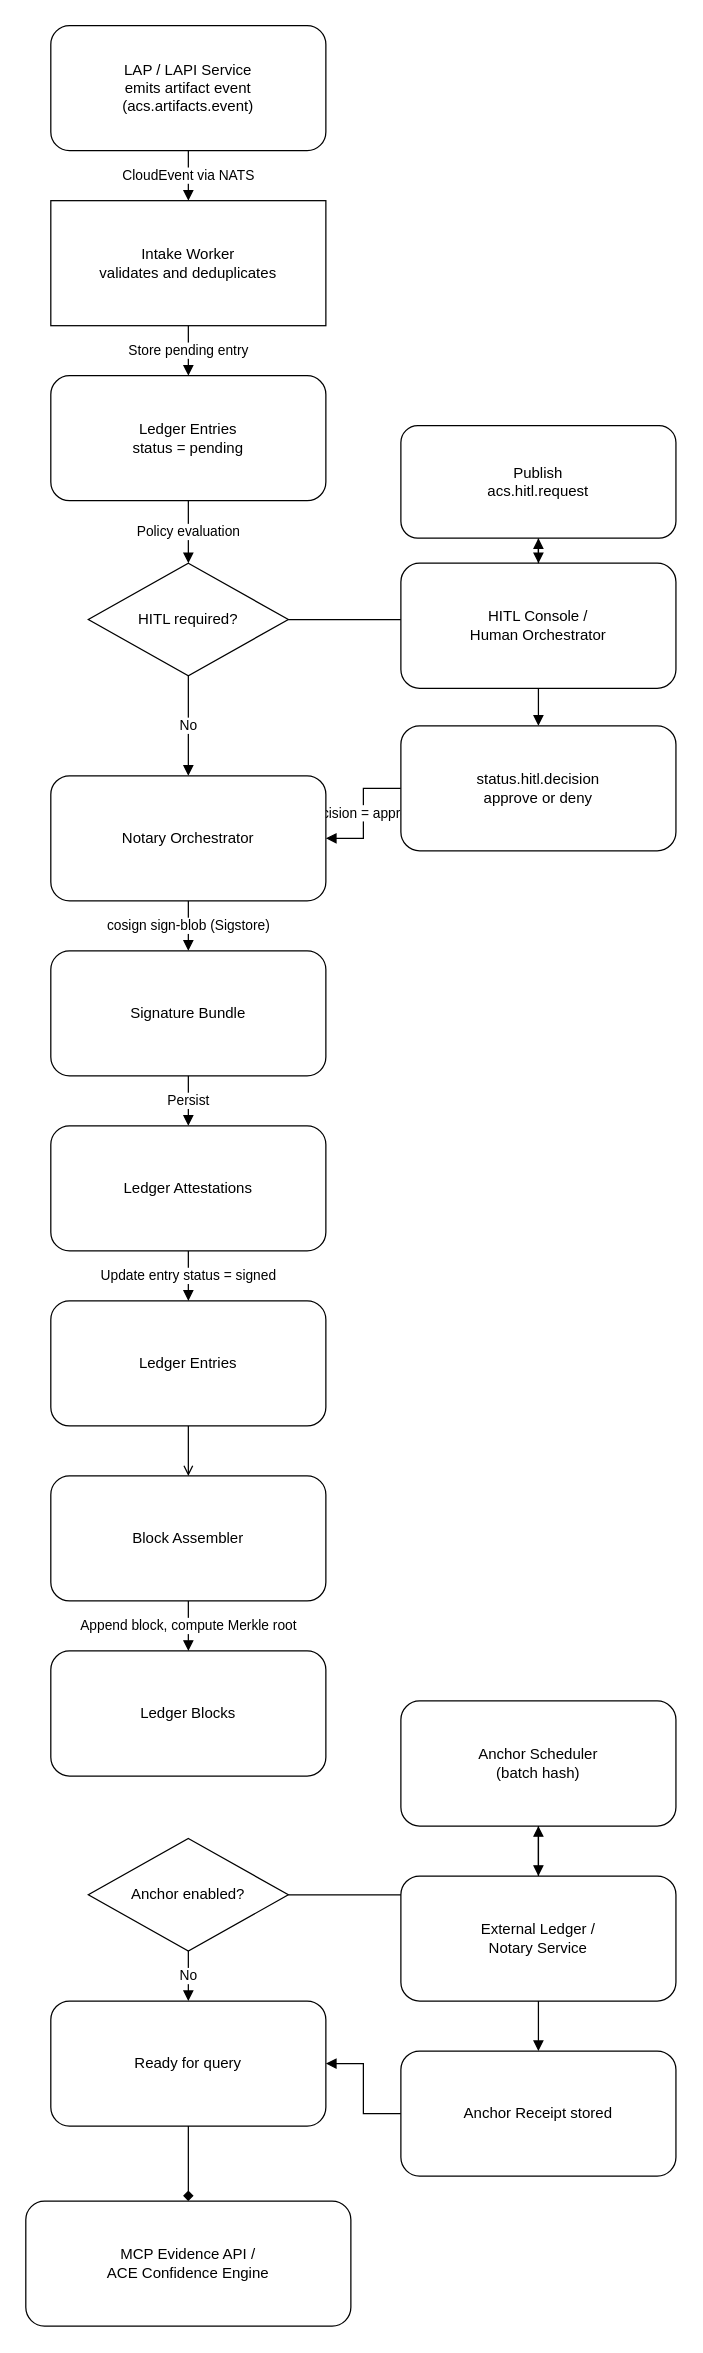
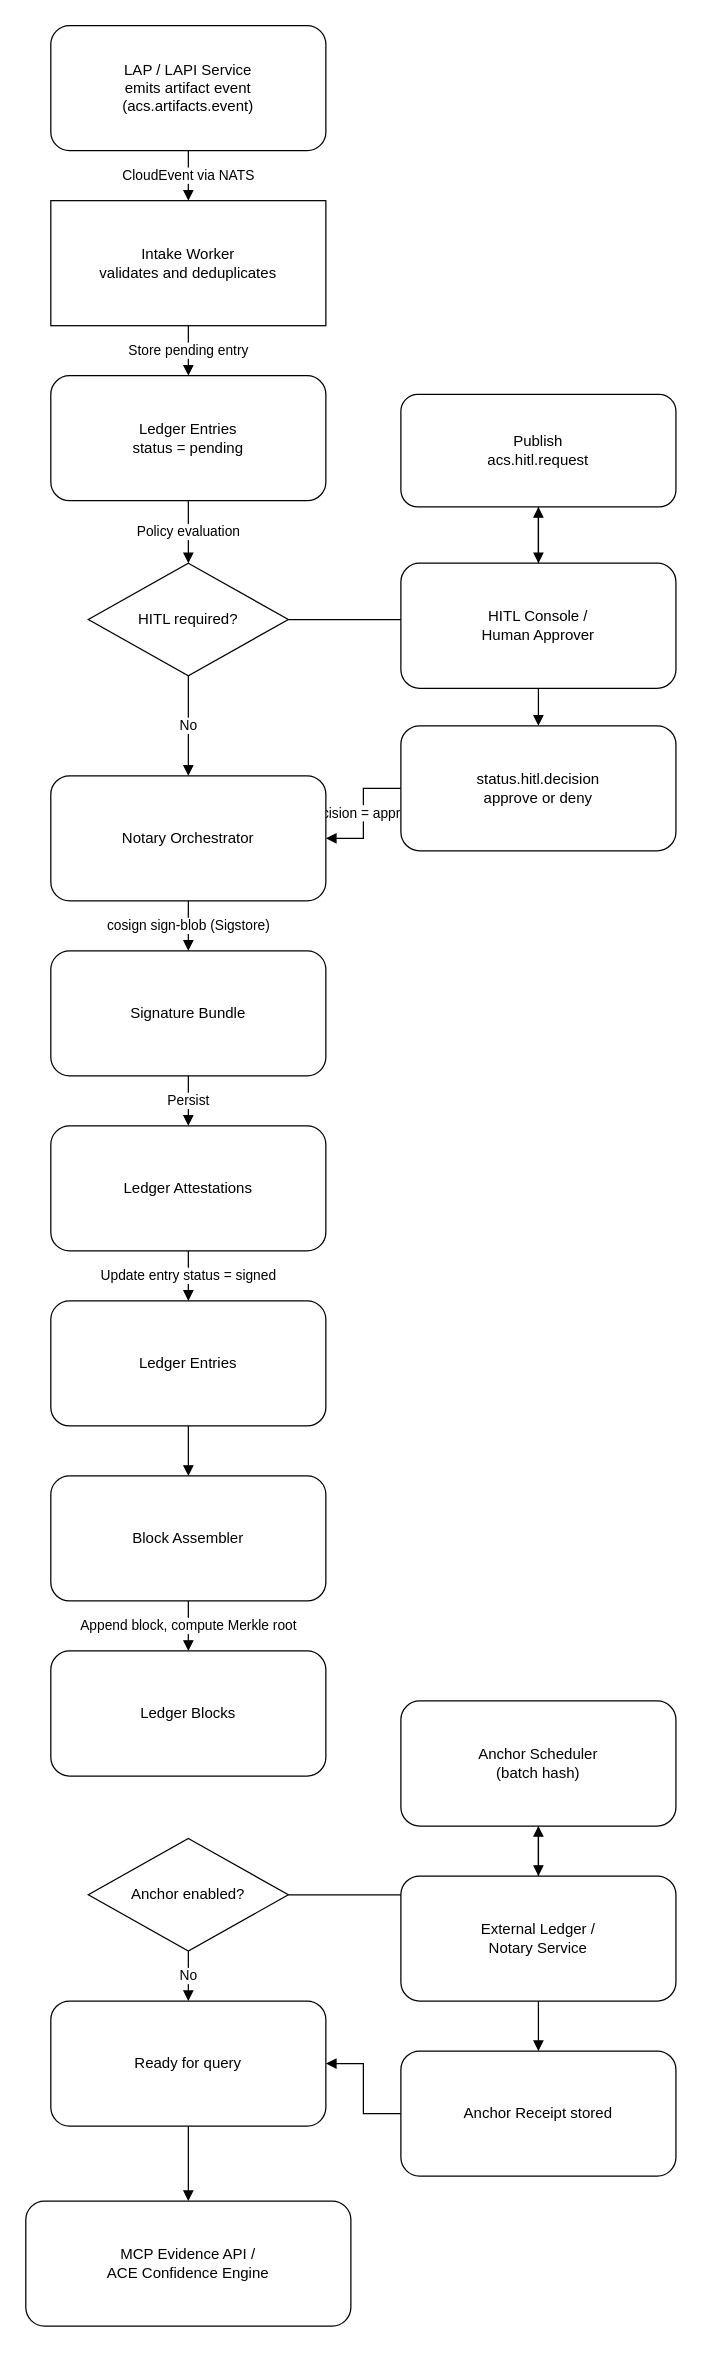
(538, 482) -> (538, 451)
(538, 626) -> (538, 626)
(188, 1467) -> (188, 1464)
(188, 2189) -> (188, 2189)
